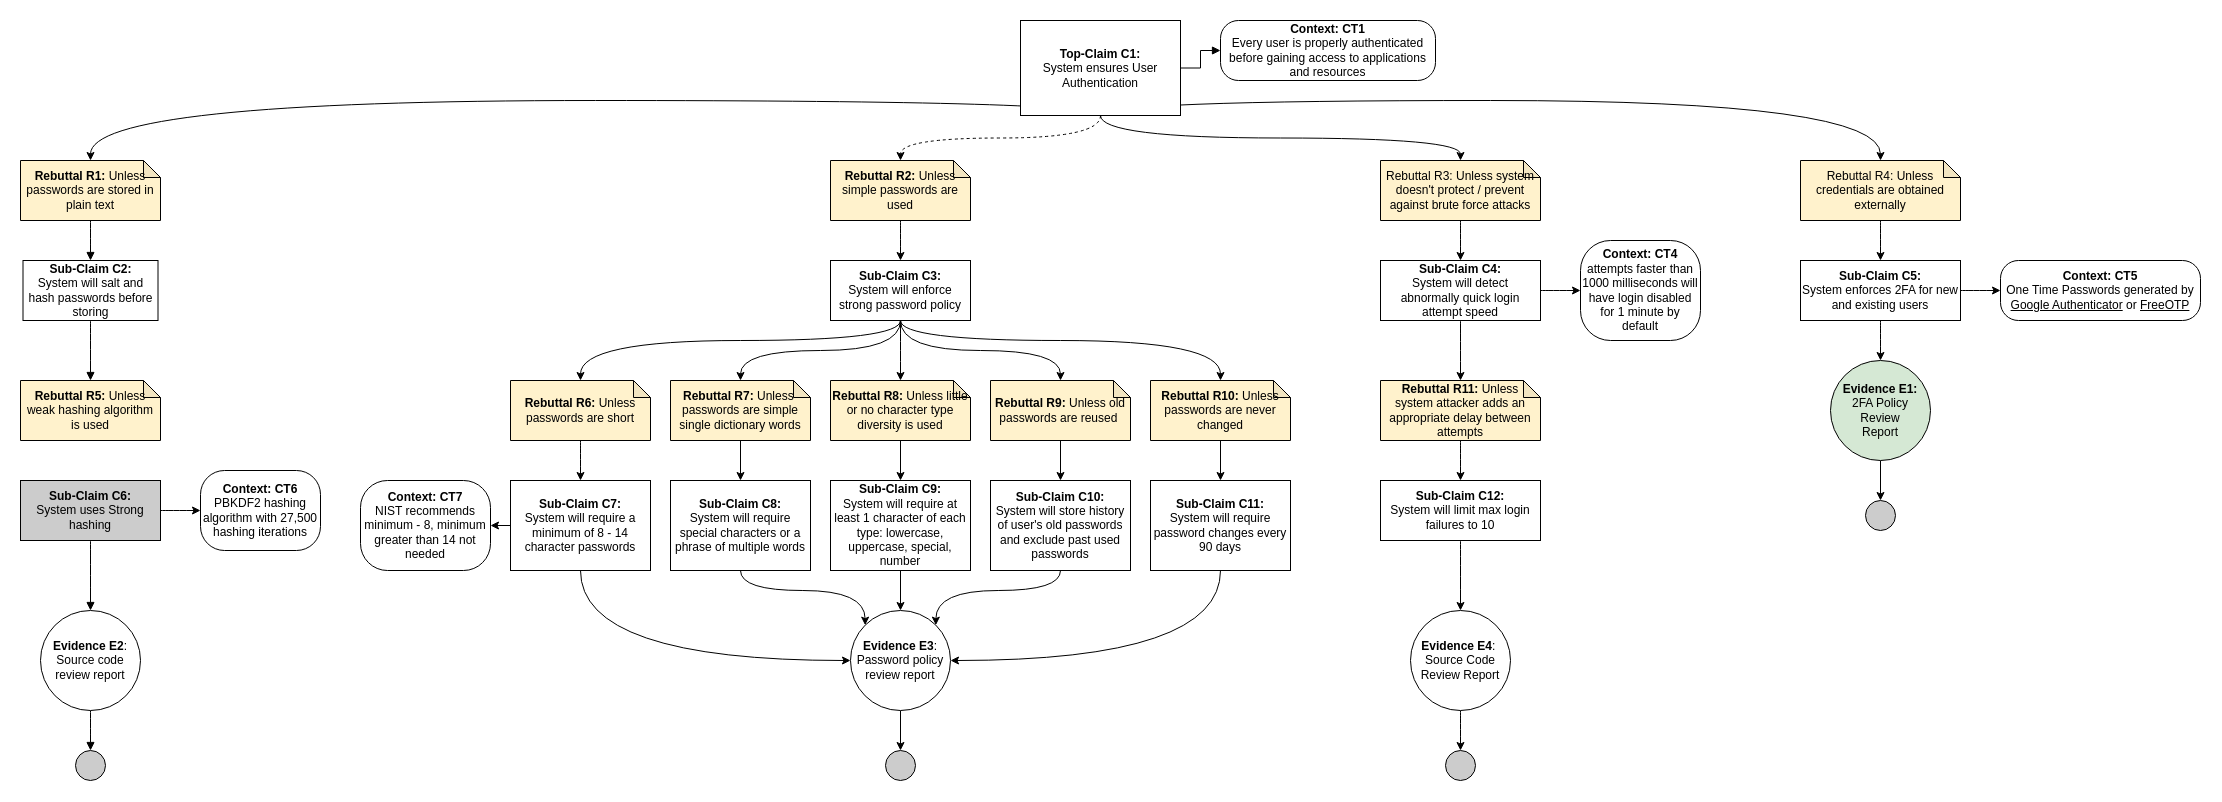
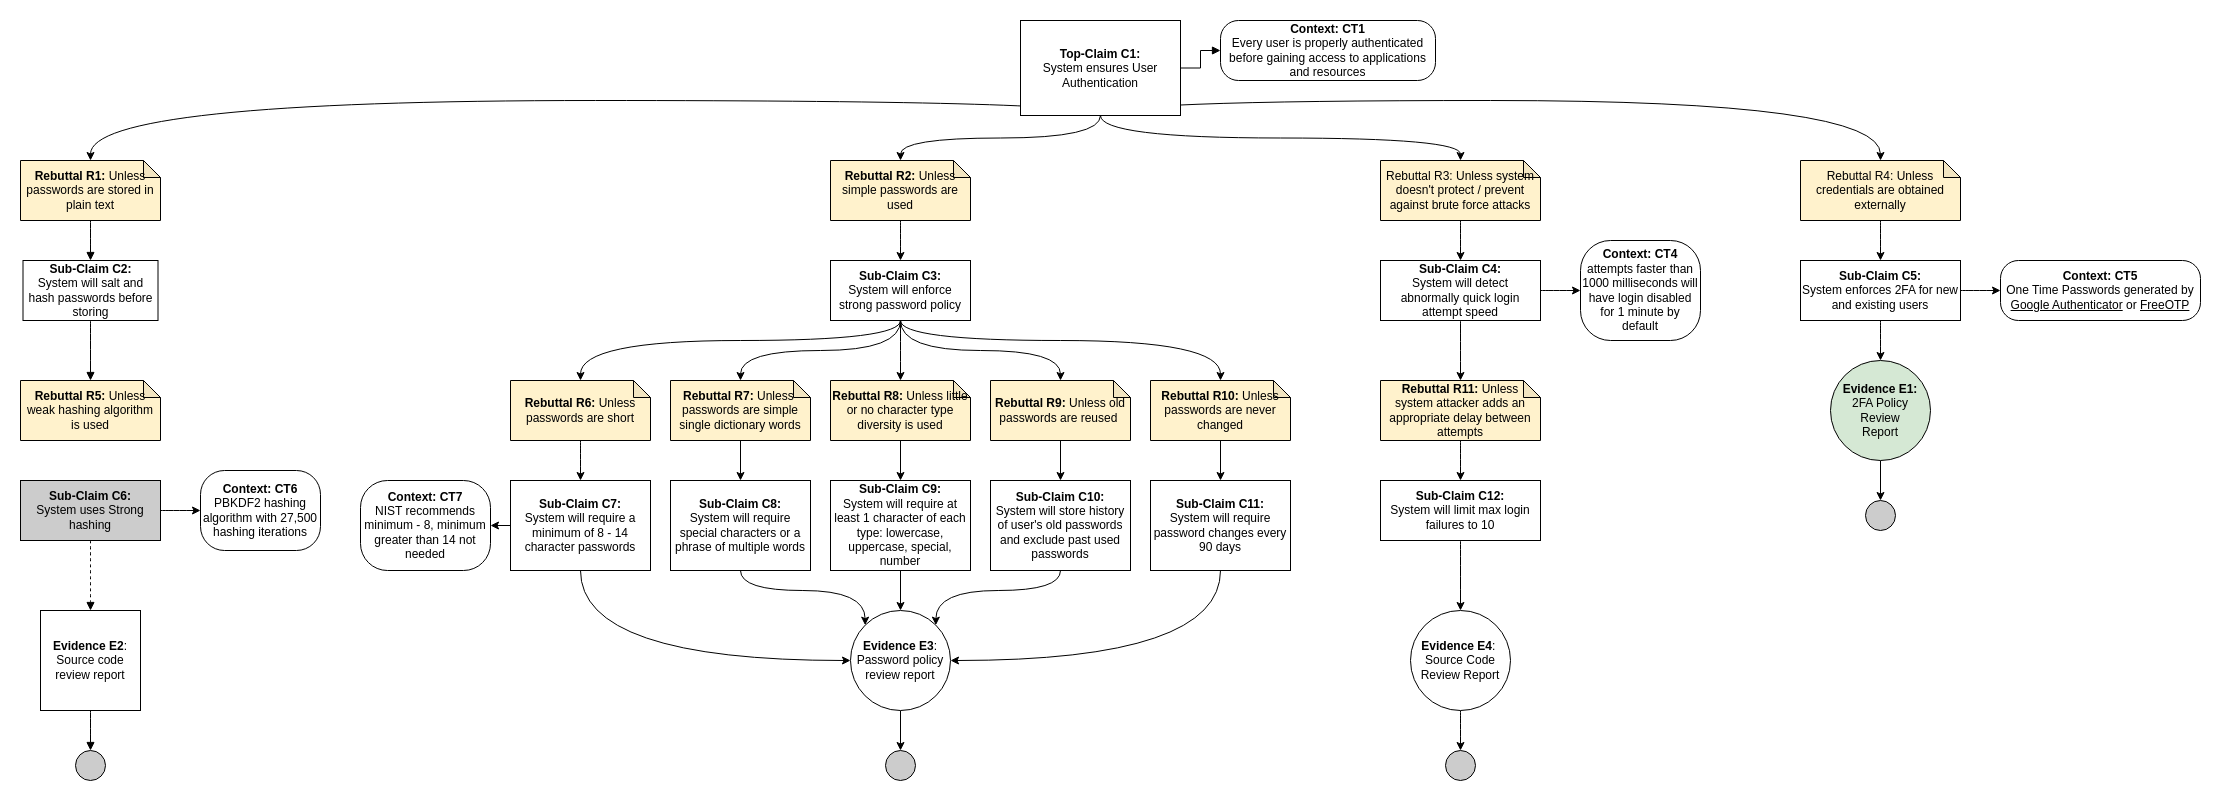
(1002, 138) -> (1002, 138)
(91, 572) -> (91, 572)
(91, 661) -> (91, 661)
